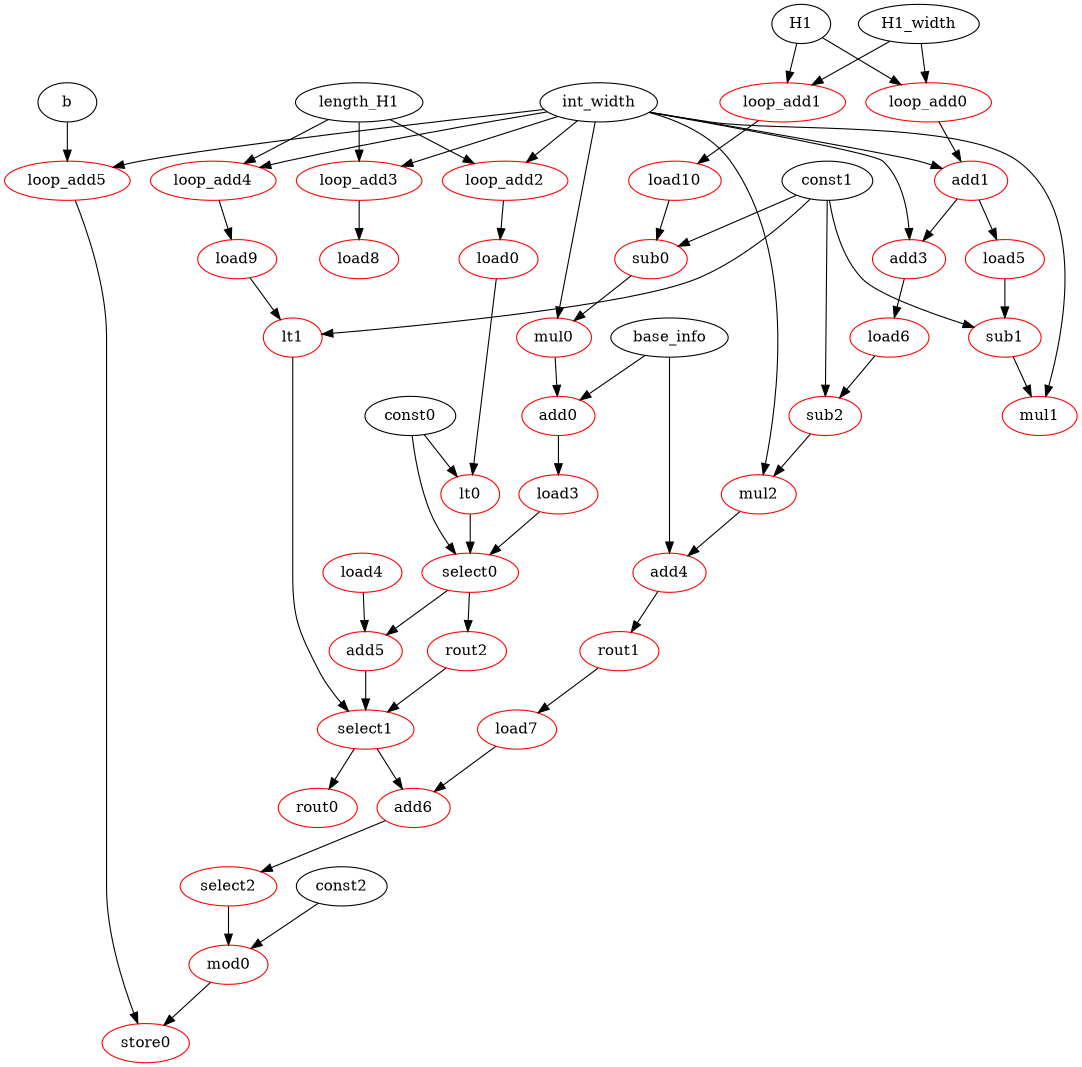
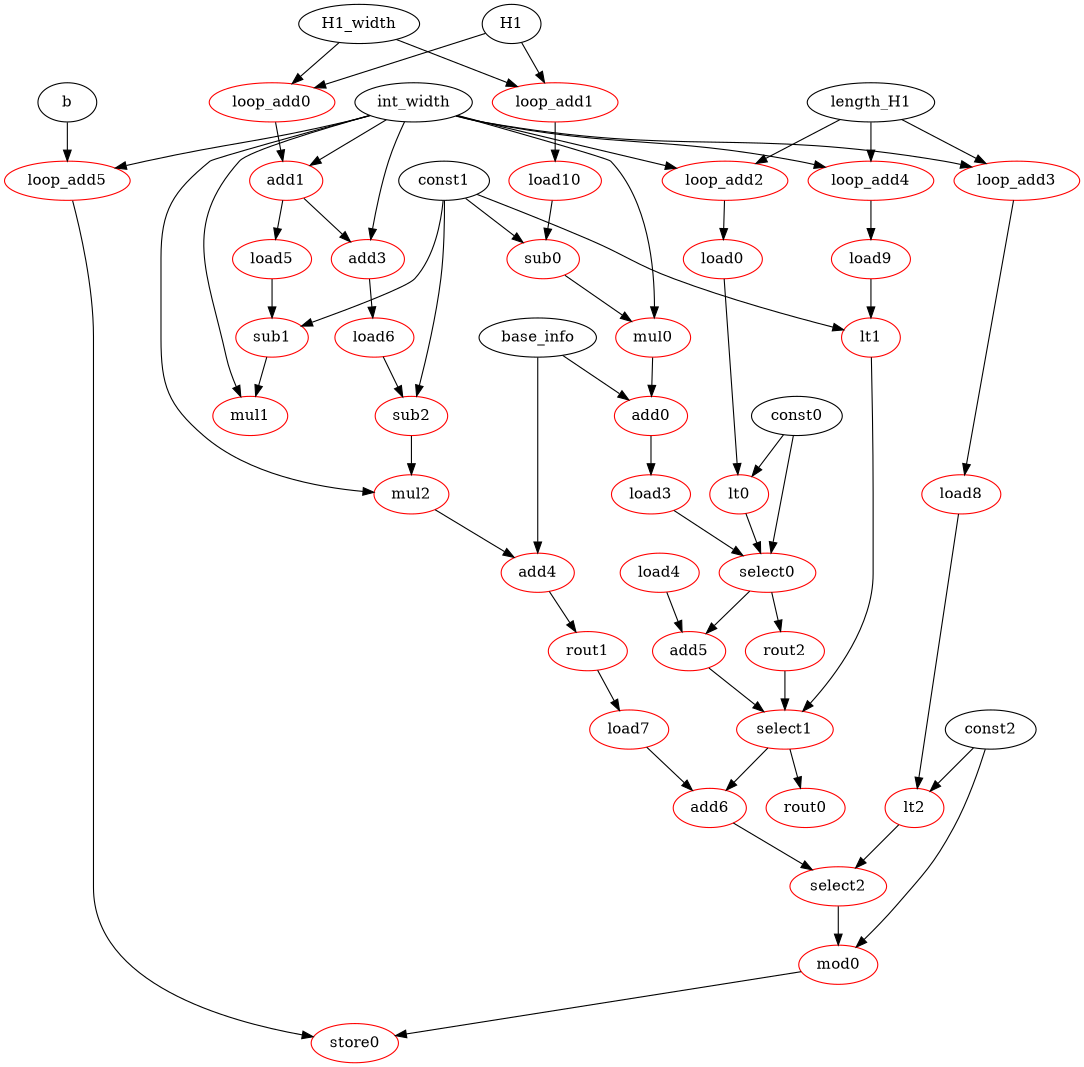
none -> (914, 808)
